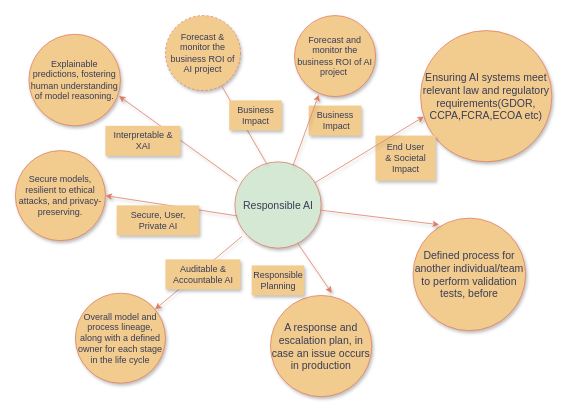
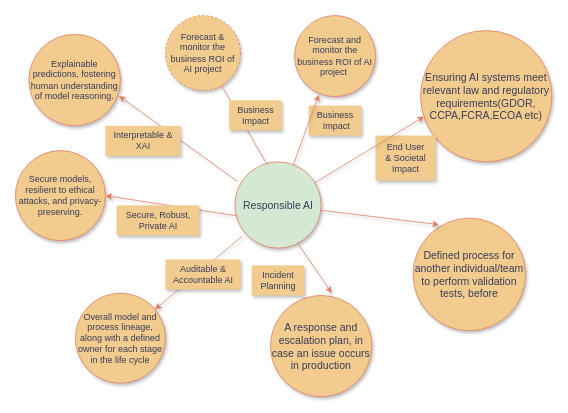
(158, 220) -> (158, 220)
(278, 280) -> (278, 280)
